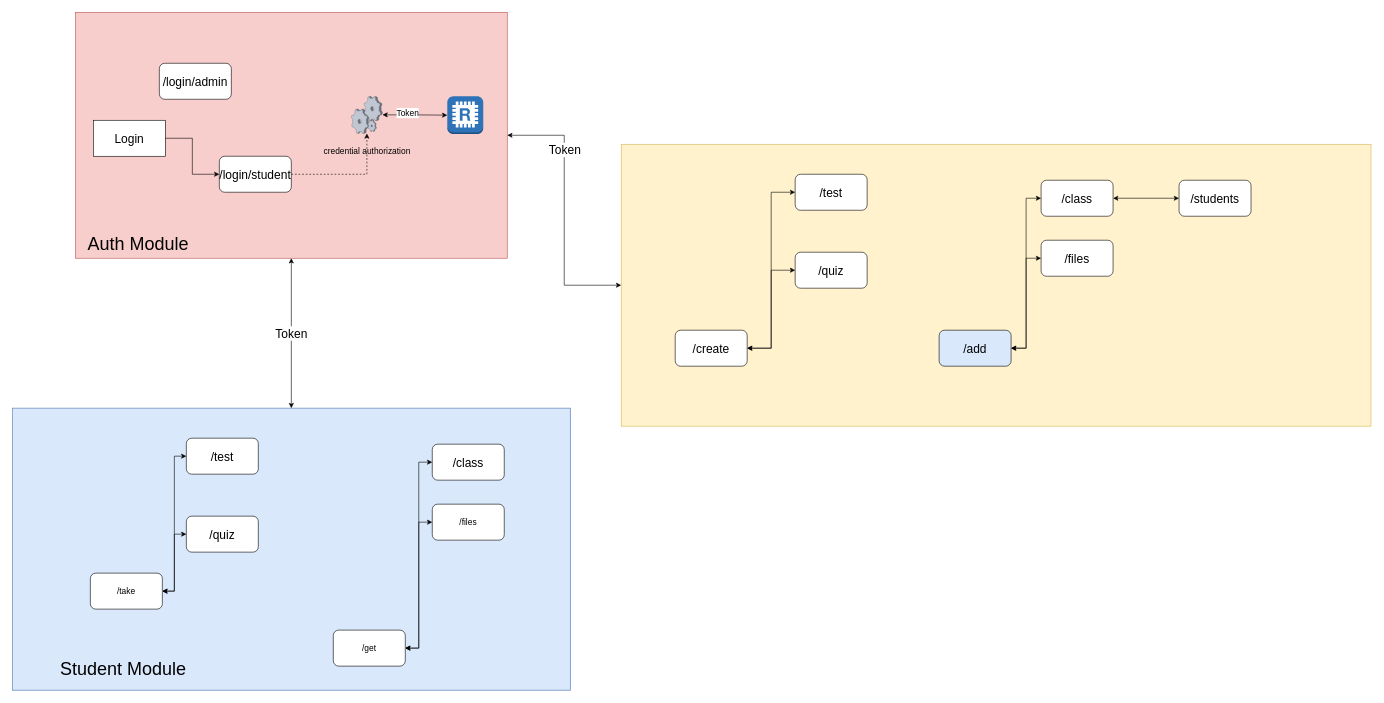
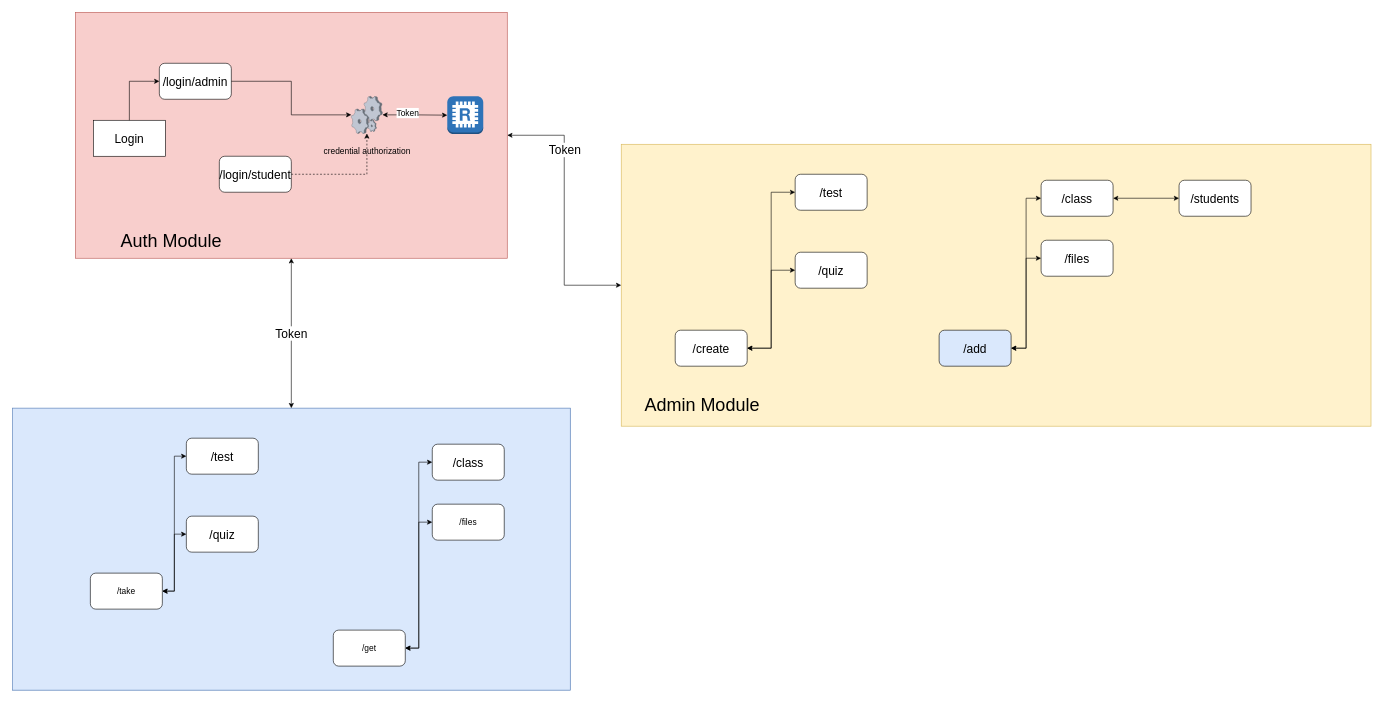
none -> (129, 100)
none -> (291, 114)
(192, 173) -> none
(138, 243) -> (171, 240)
none -> (702, 405)
(123, 669) -> none
